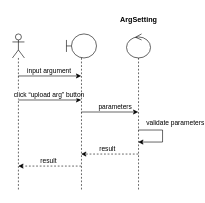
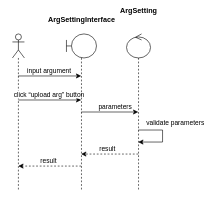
none -> (81, 20)
(138, 20) -> (138, 11)
